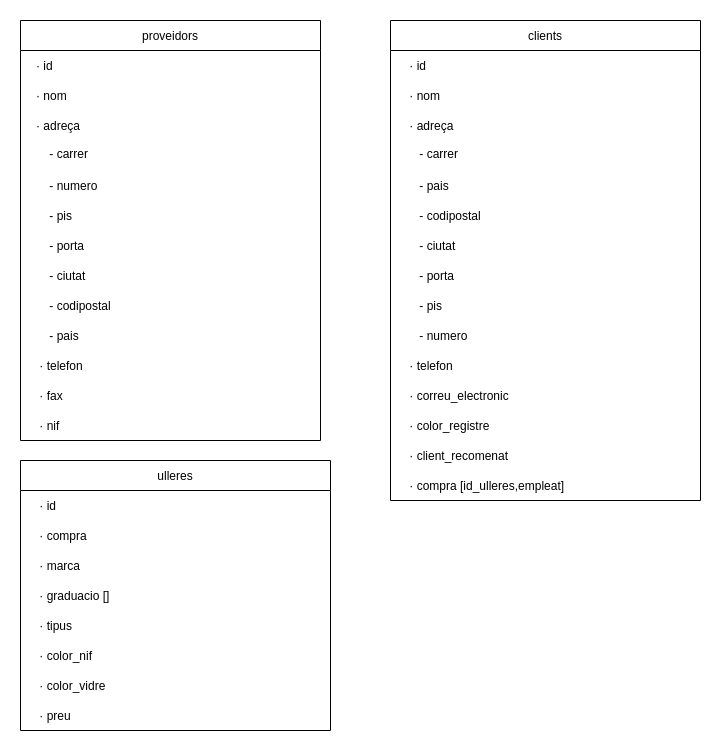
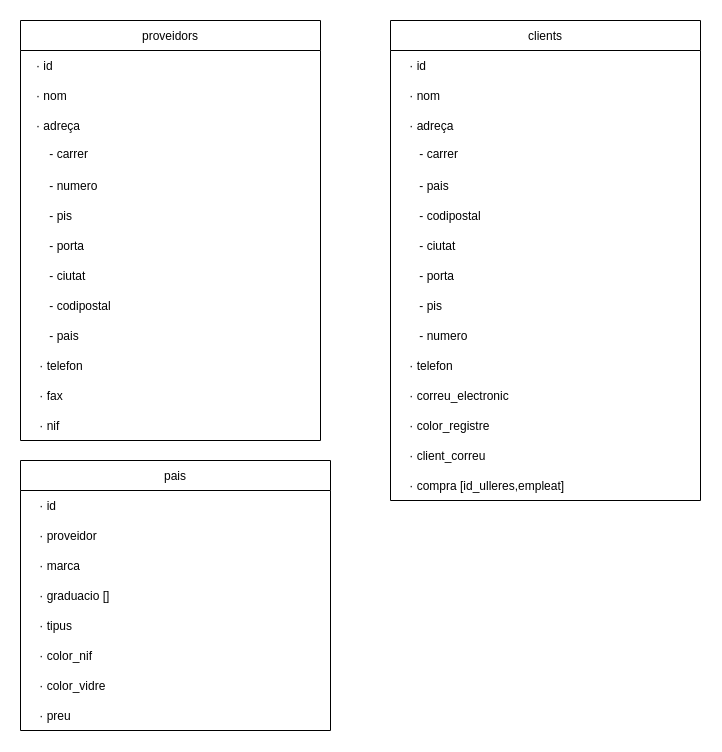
(452, 456) -> (442, 456)
(175, 476) -> (175, 476)
(51, 536) -> (60, 536)
